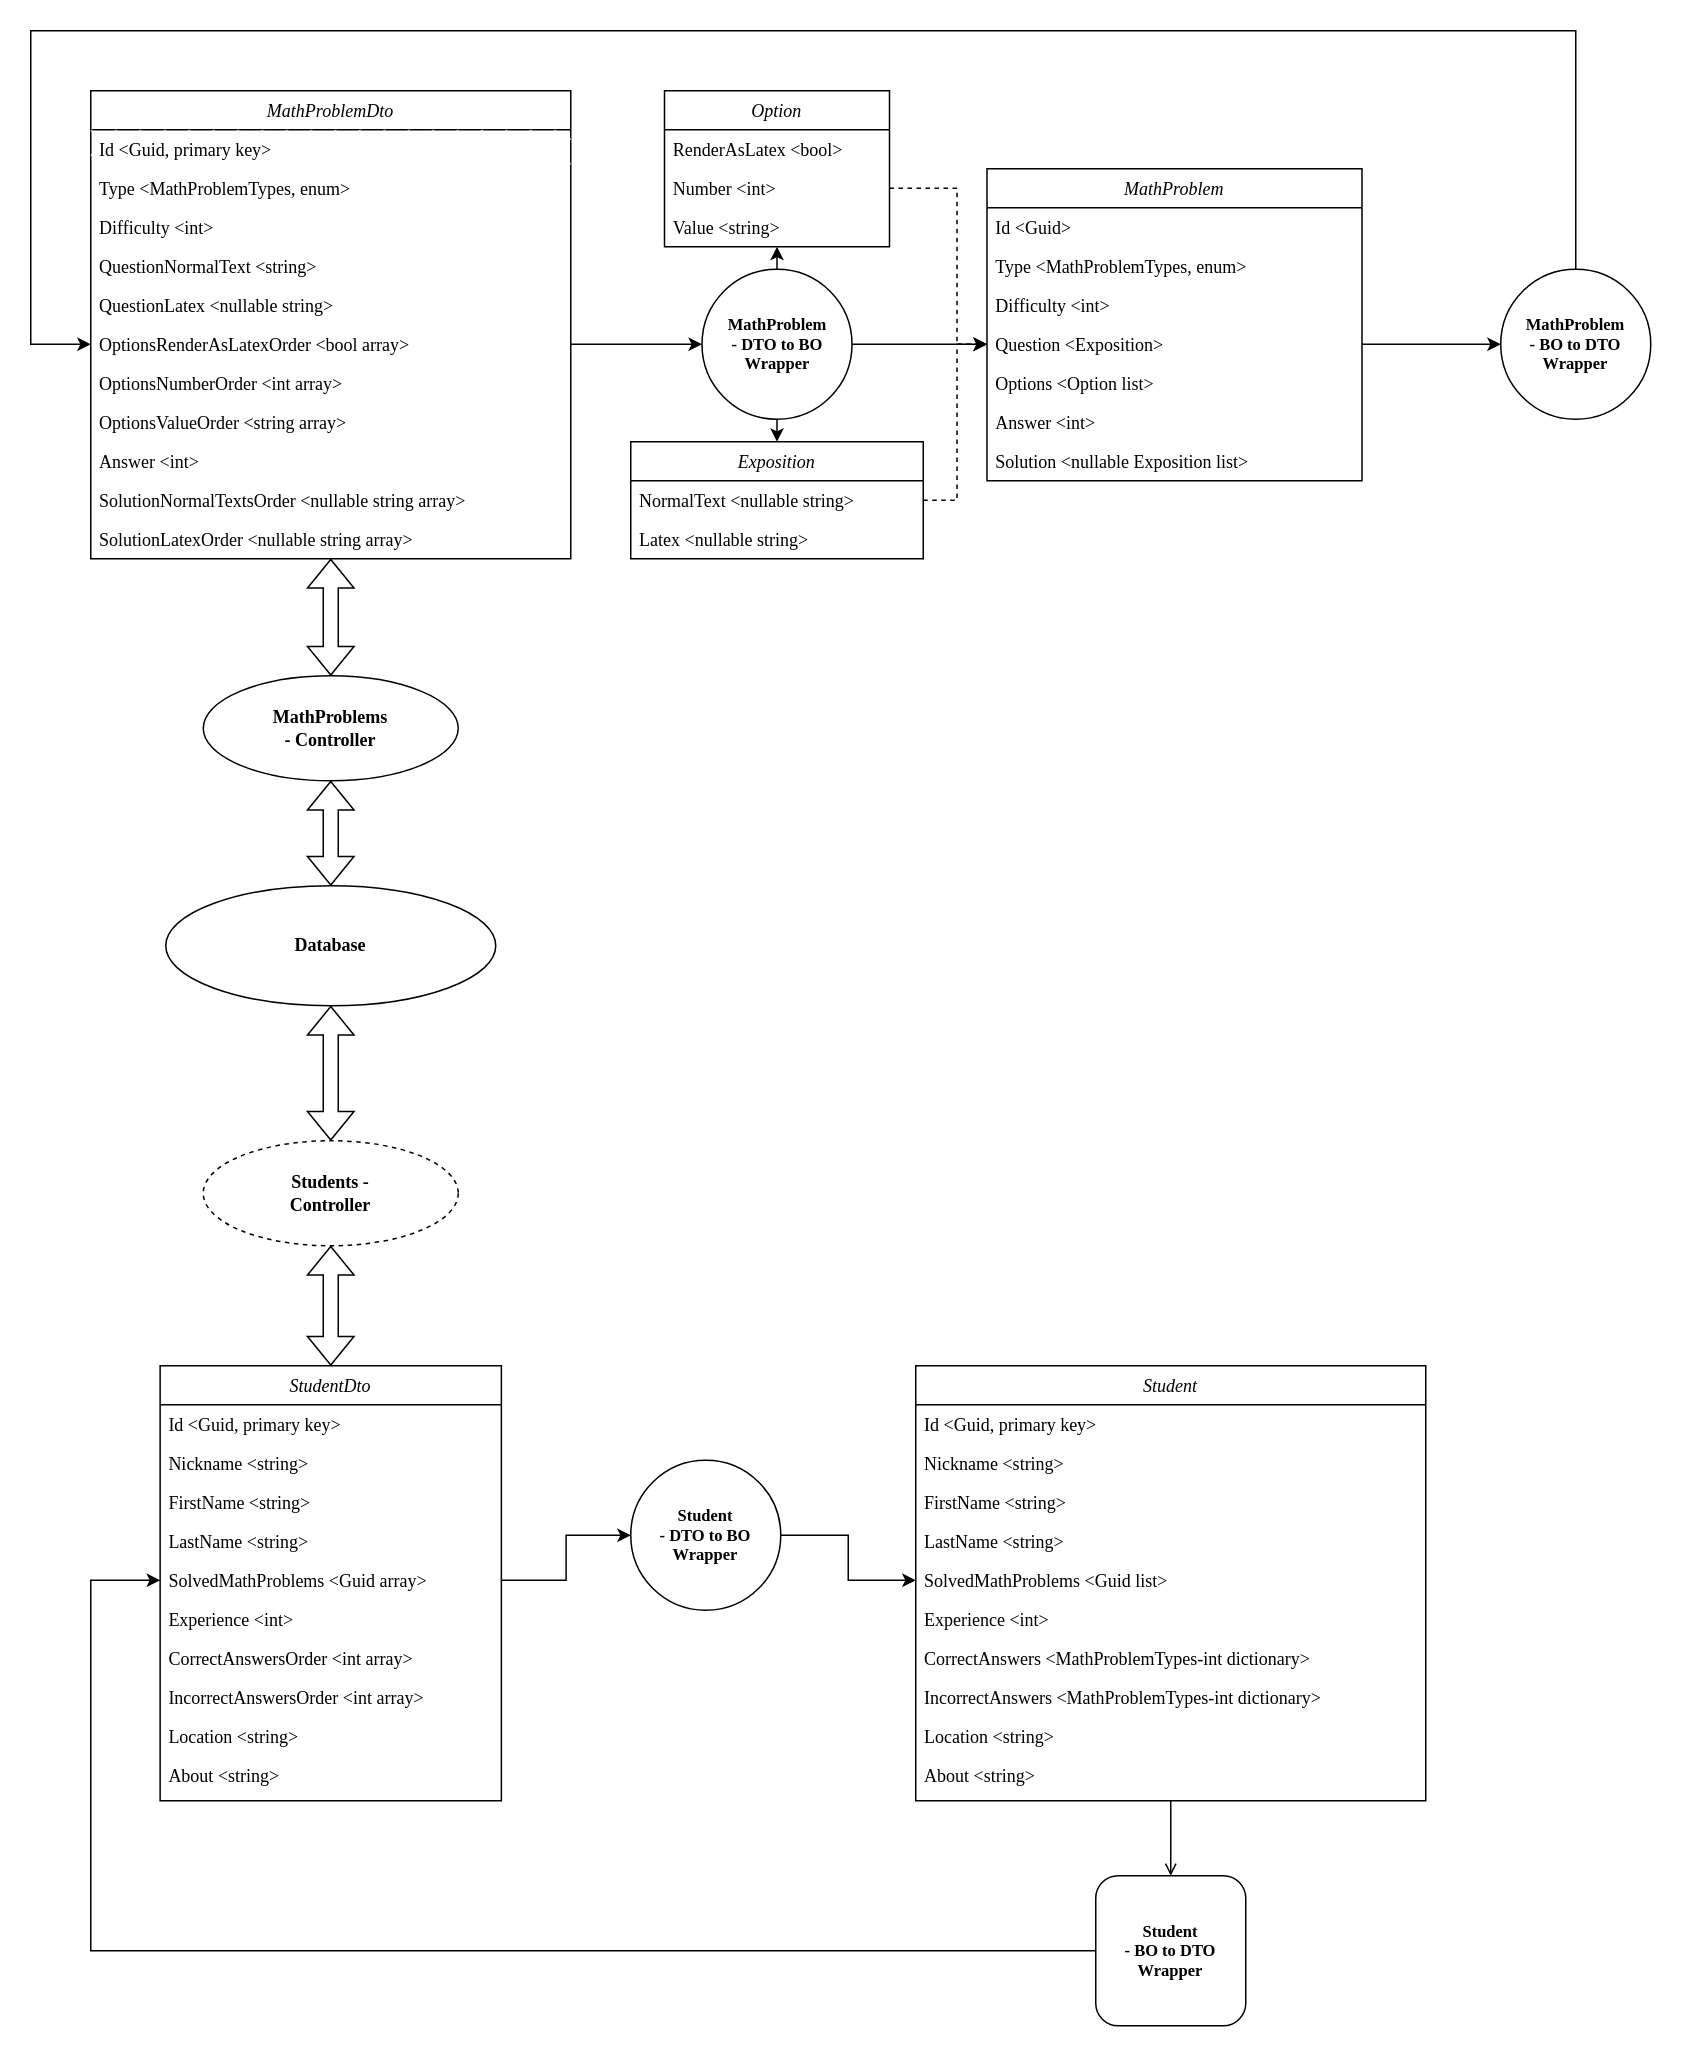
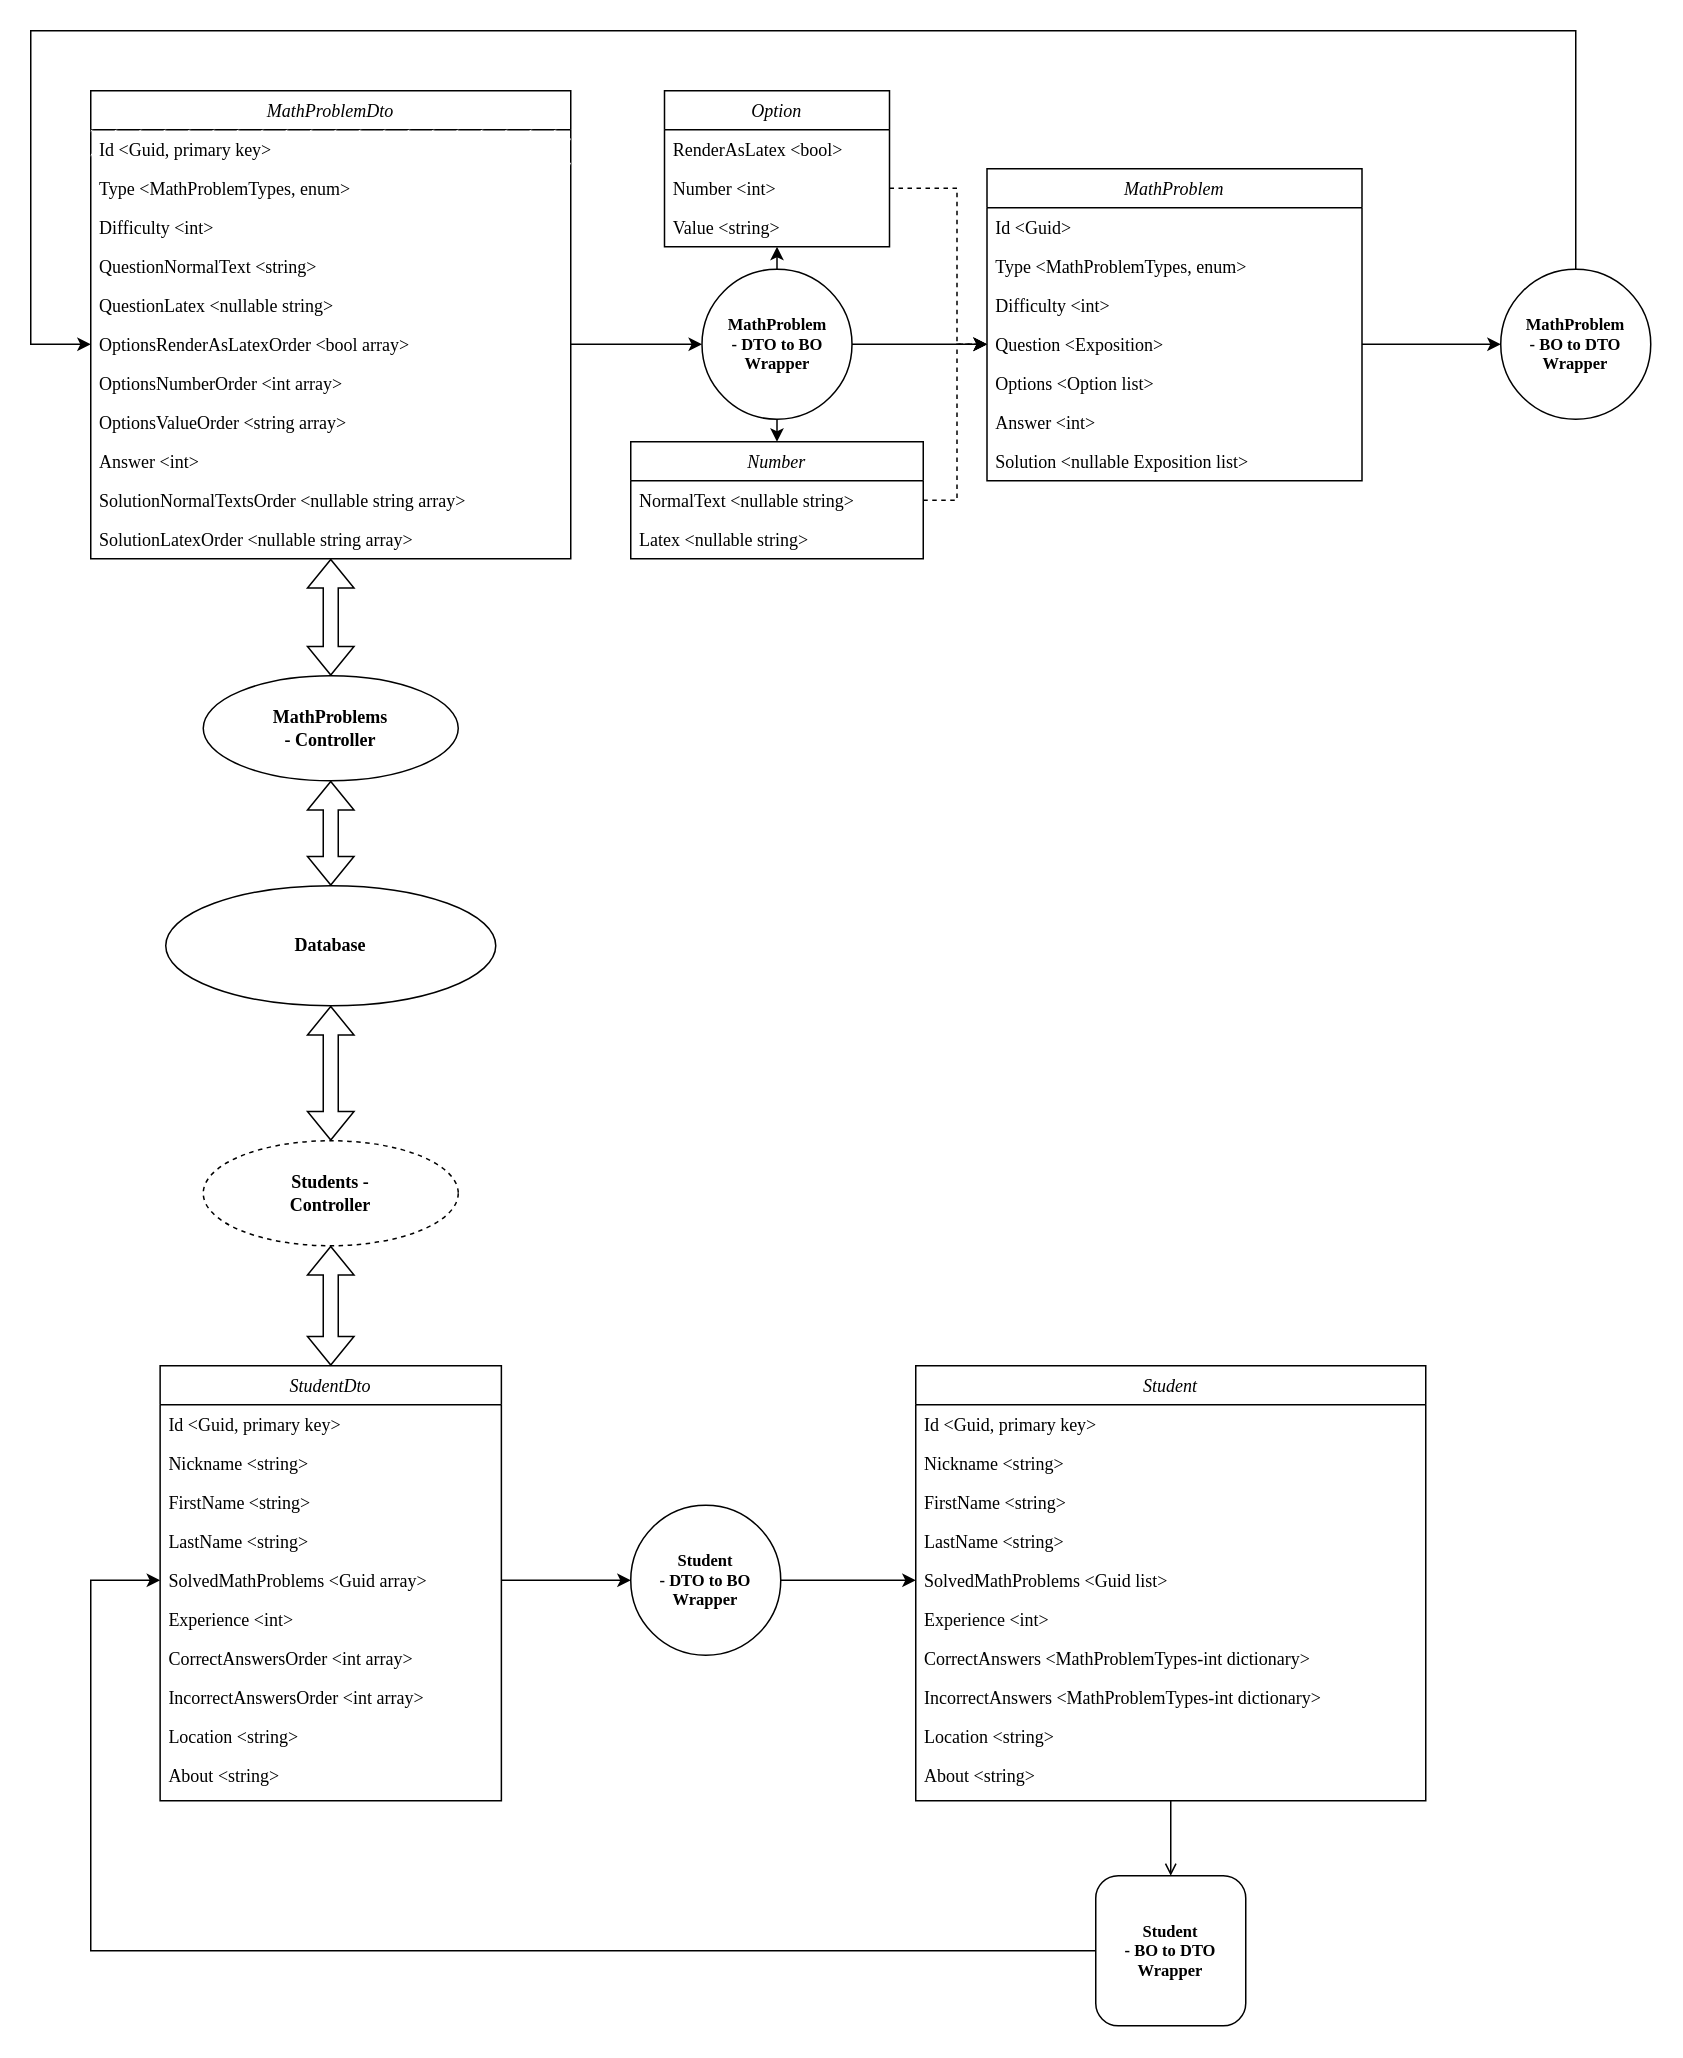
(776, 462) -> (776, 462)
(706, 1535) -> (706, 1580)
